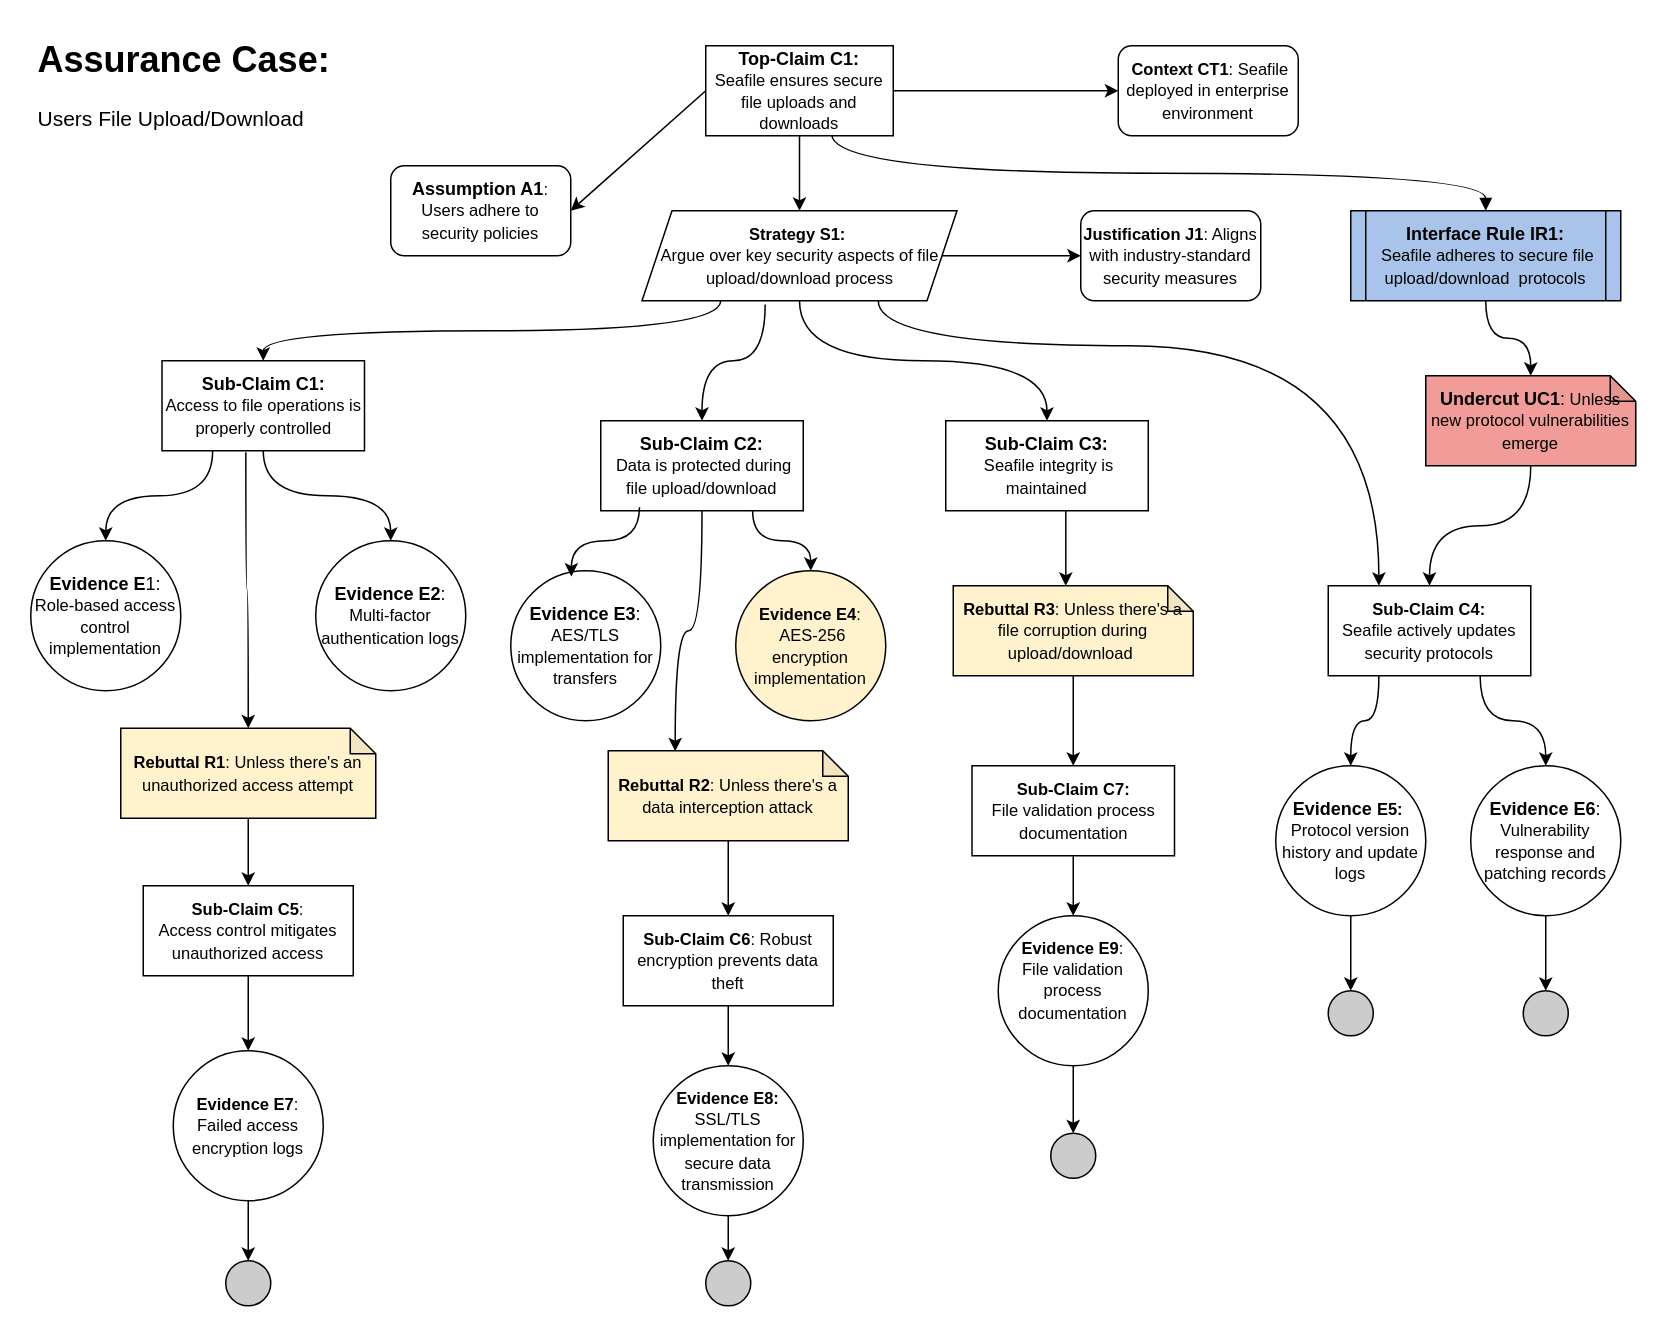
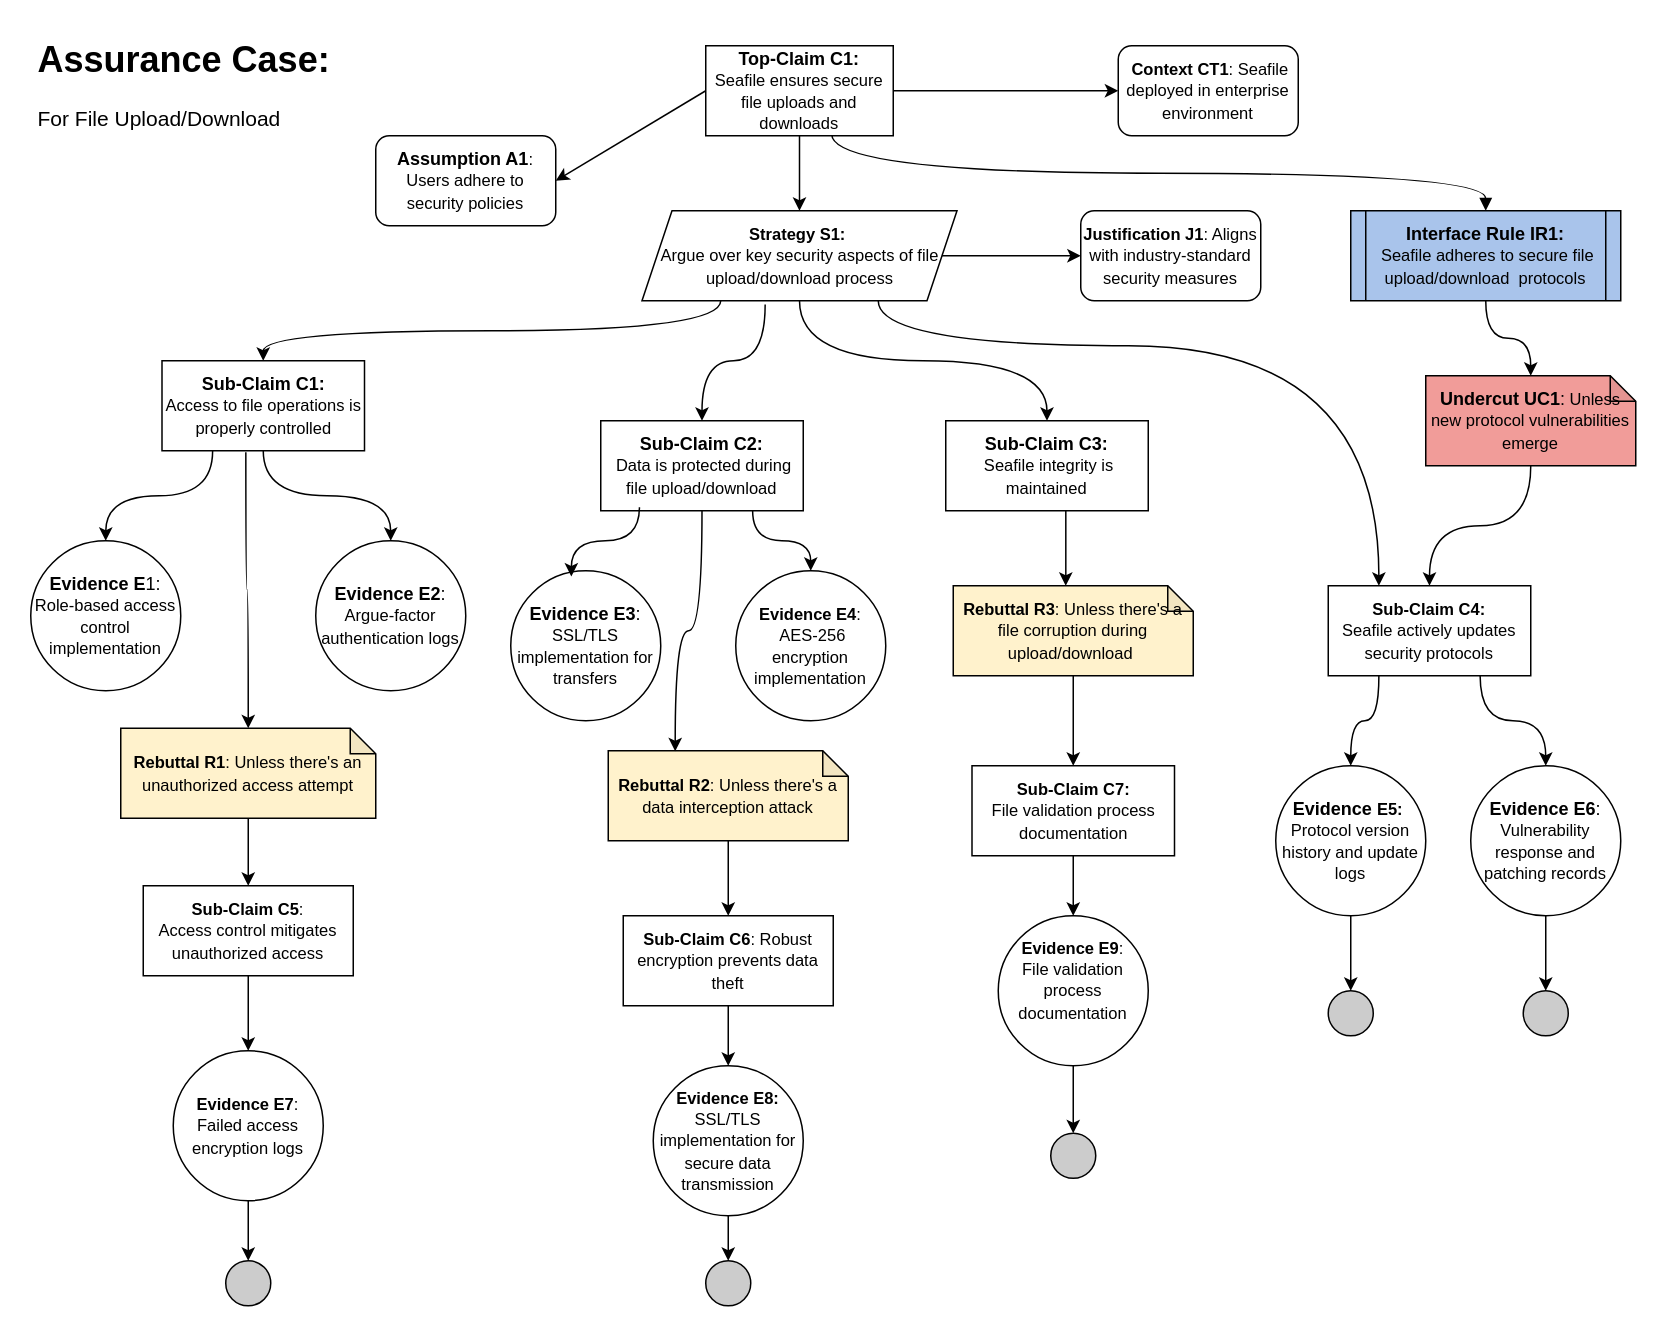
(155, 37) -> (145, 37)
(481, 211) -> (466, 181)
(391, 616) -> (391, 616)
(586, 646) -> (586, 646)
(811, 646) -> (811, 646)
